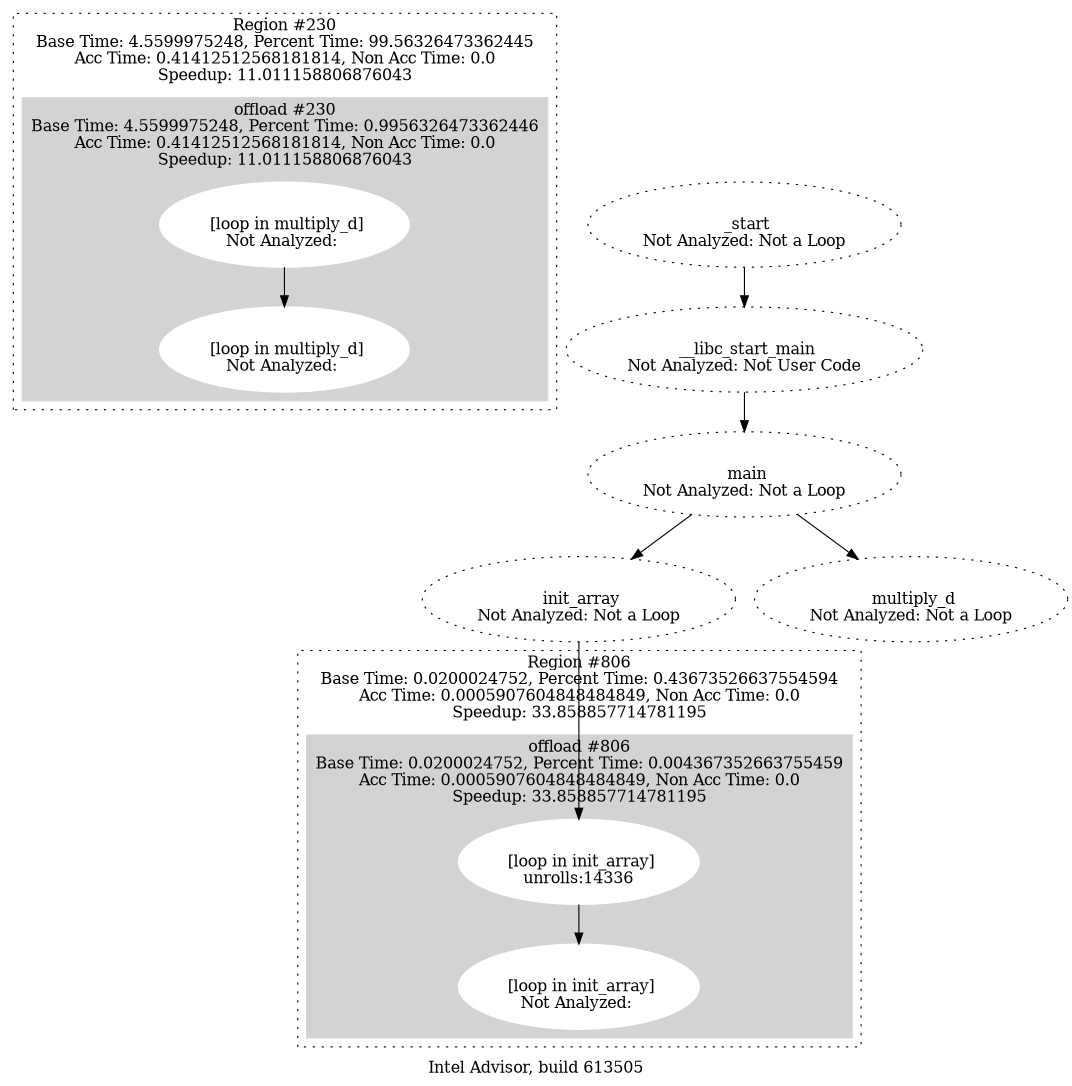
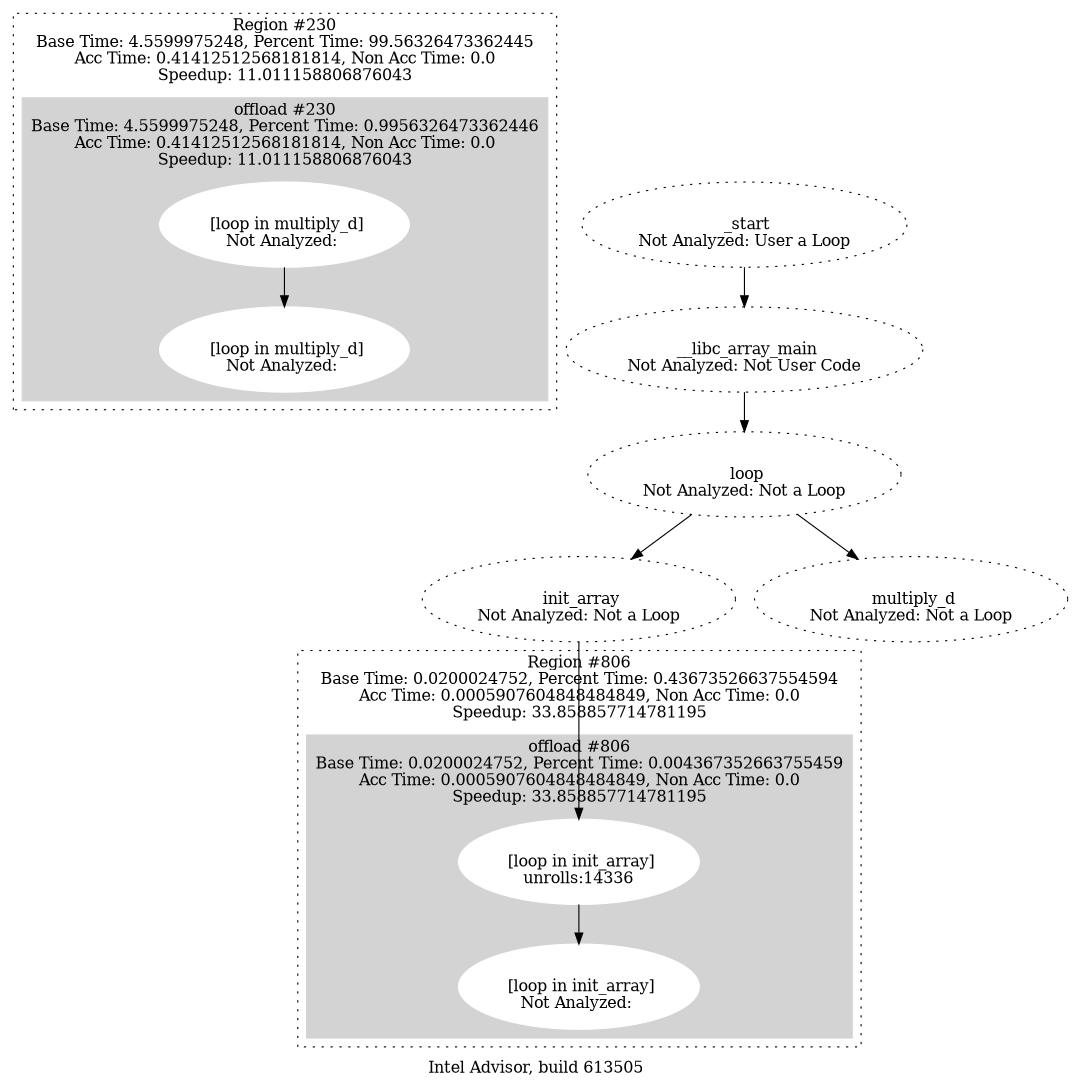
(744, 225) -> (744, 225)
(744, 350) -> (744, 350)
(744, 474) -> (744, 474)
